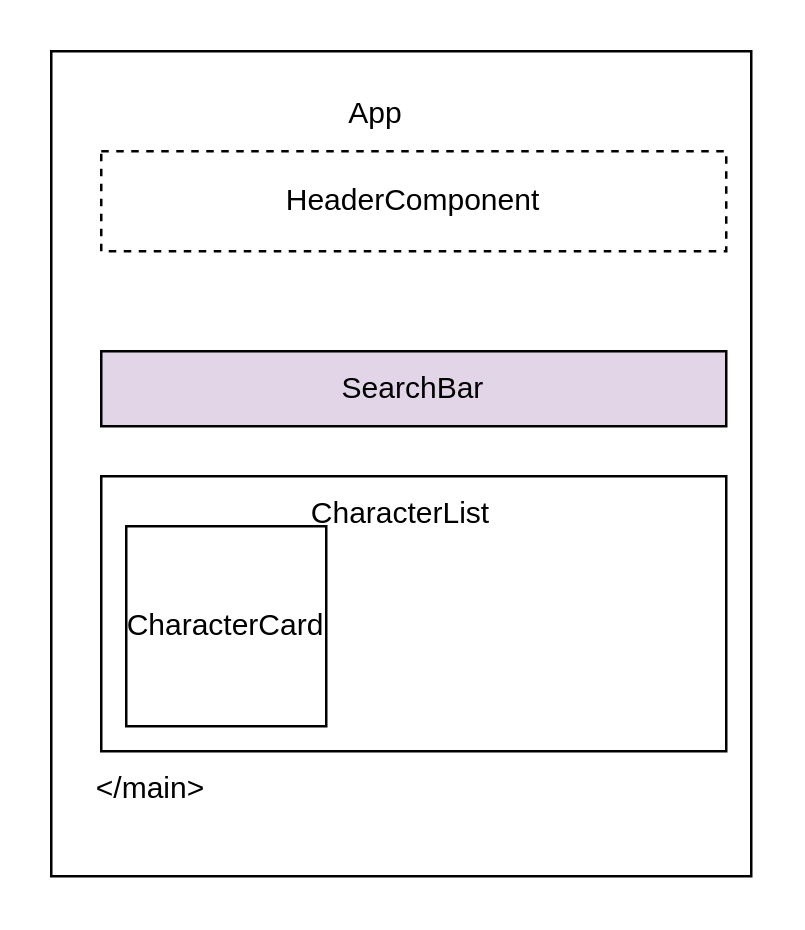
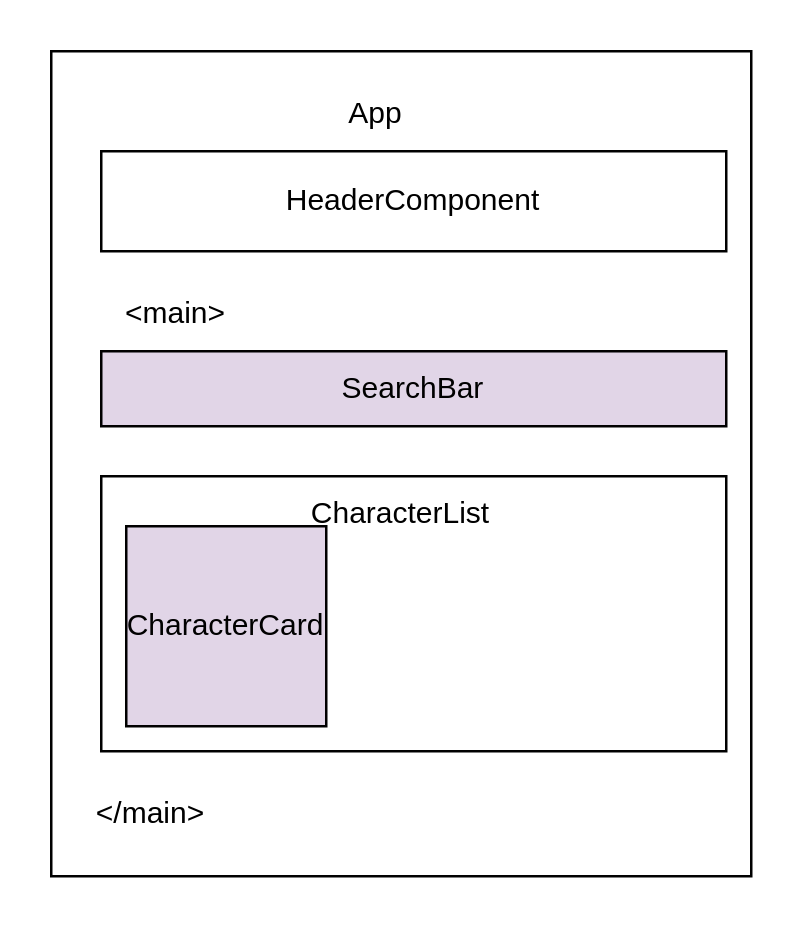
(414, 201) -> (414, 201)
none -> (176, 314)
(226, 626) -> (226, 626)
(151, 789) -> (151, 814)
